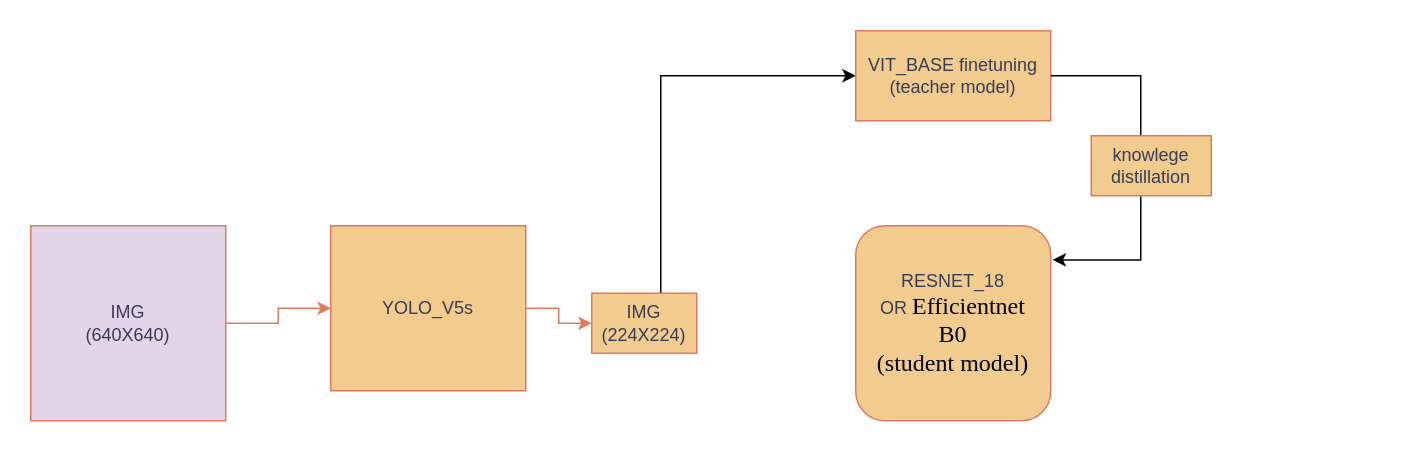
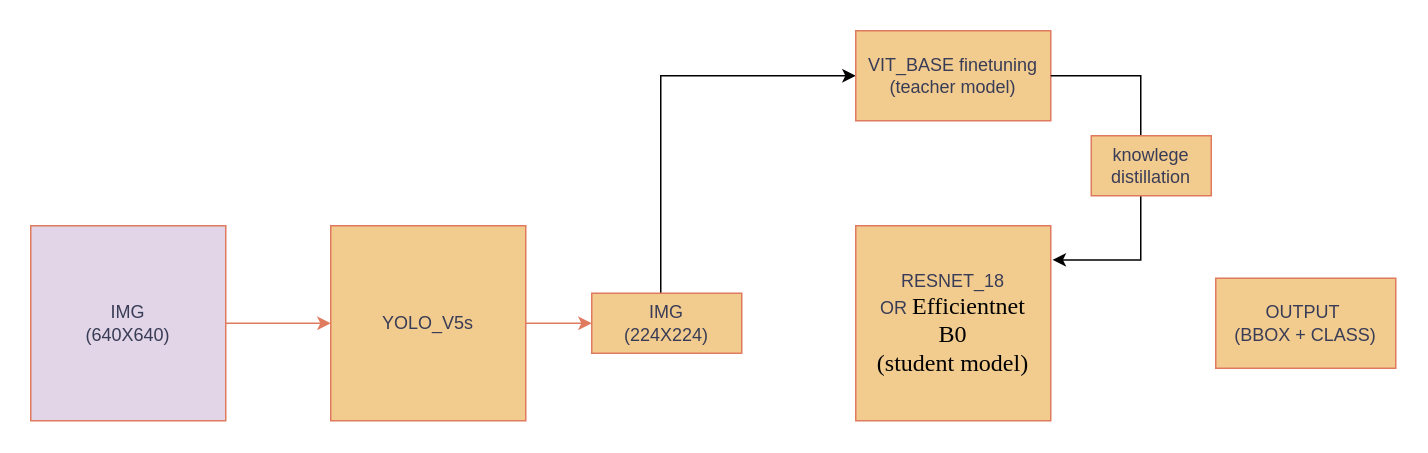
(428, 308) -> (428, 323)
(644, 323) -> (667, 323)
(953, 323) -> (953, 323)
none -> (1306, 323)
